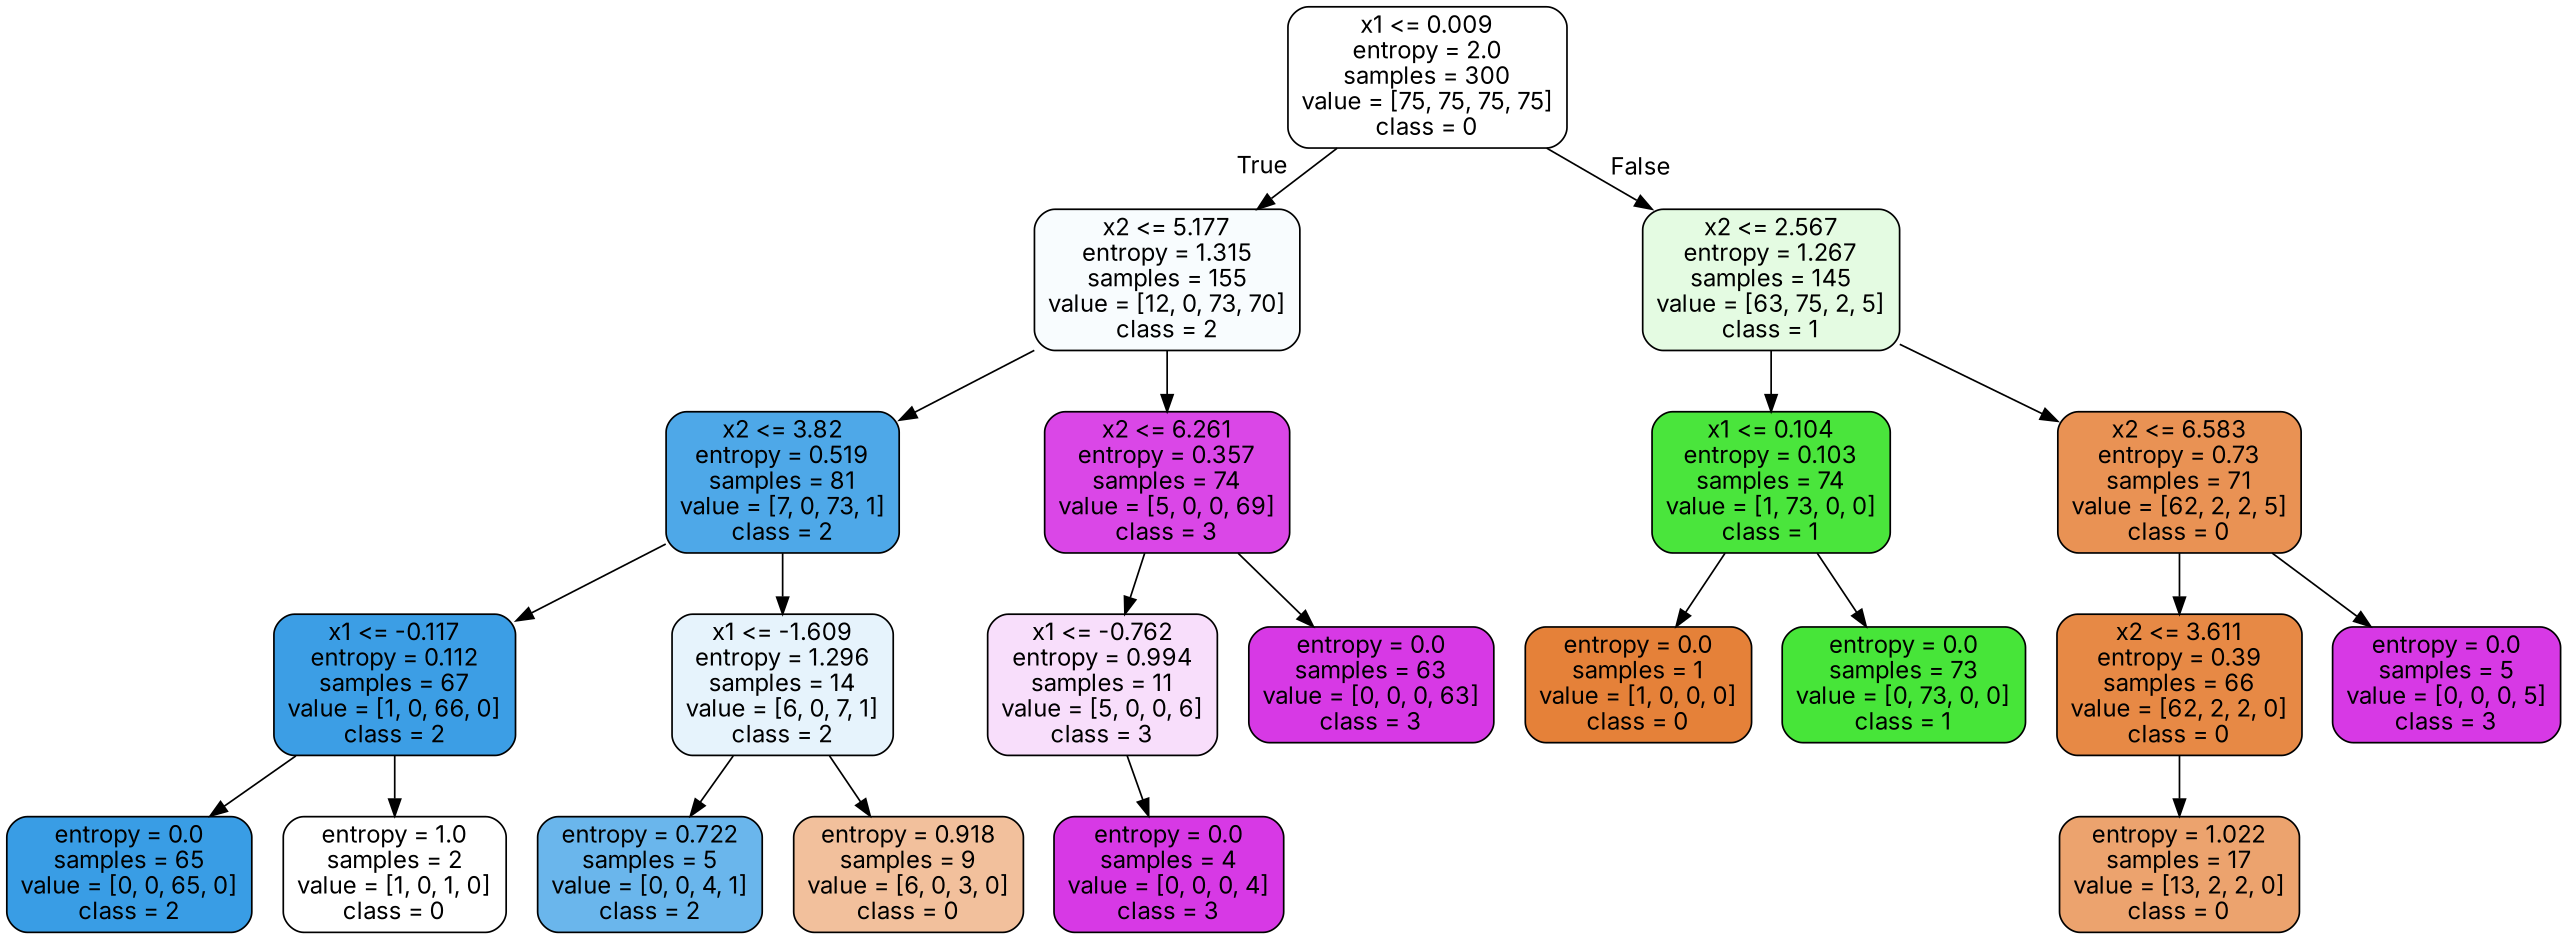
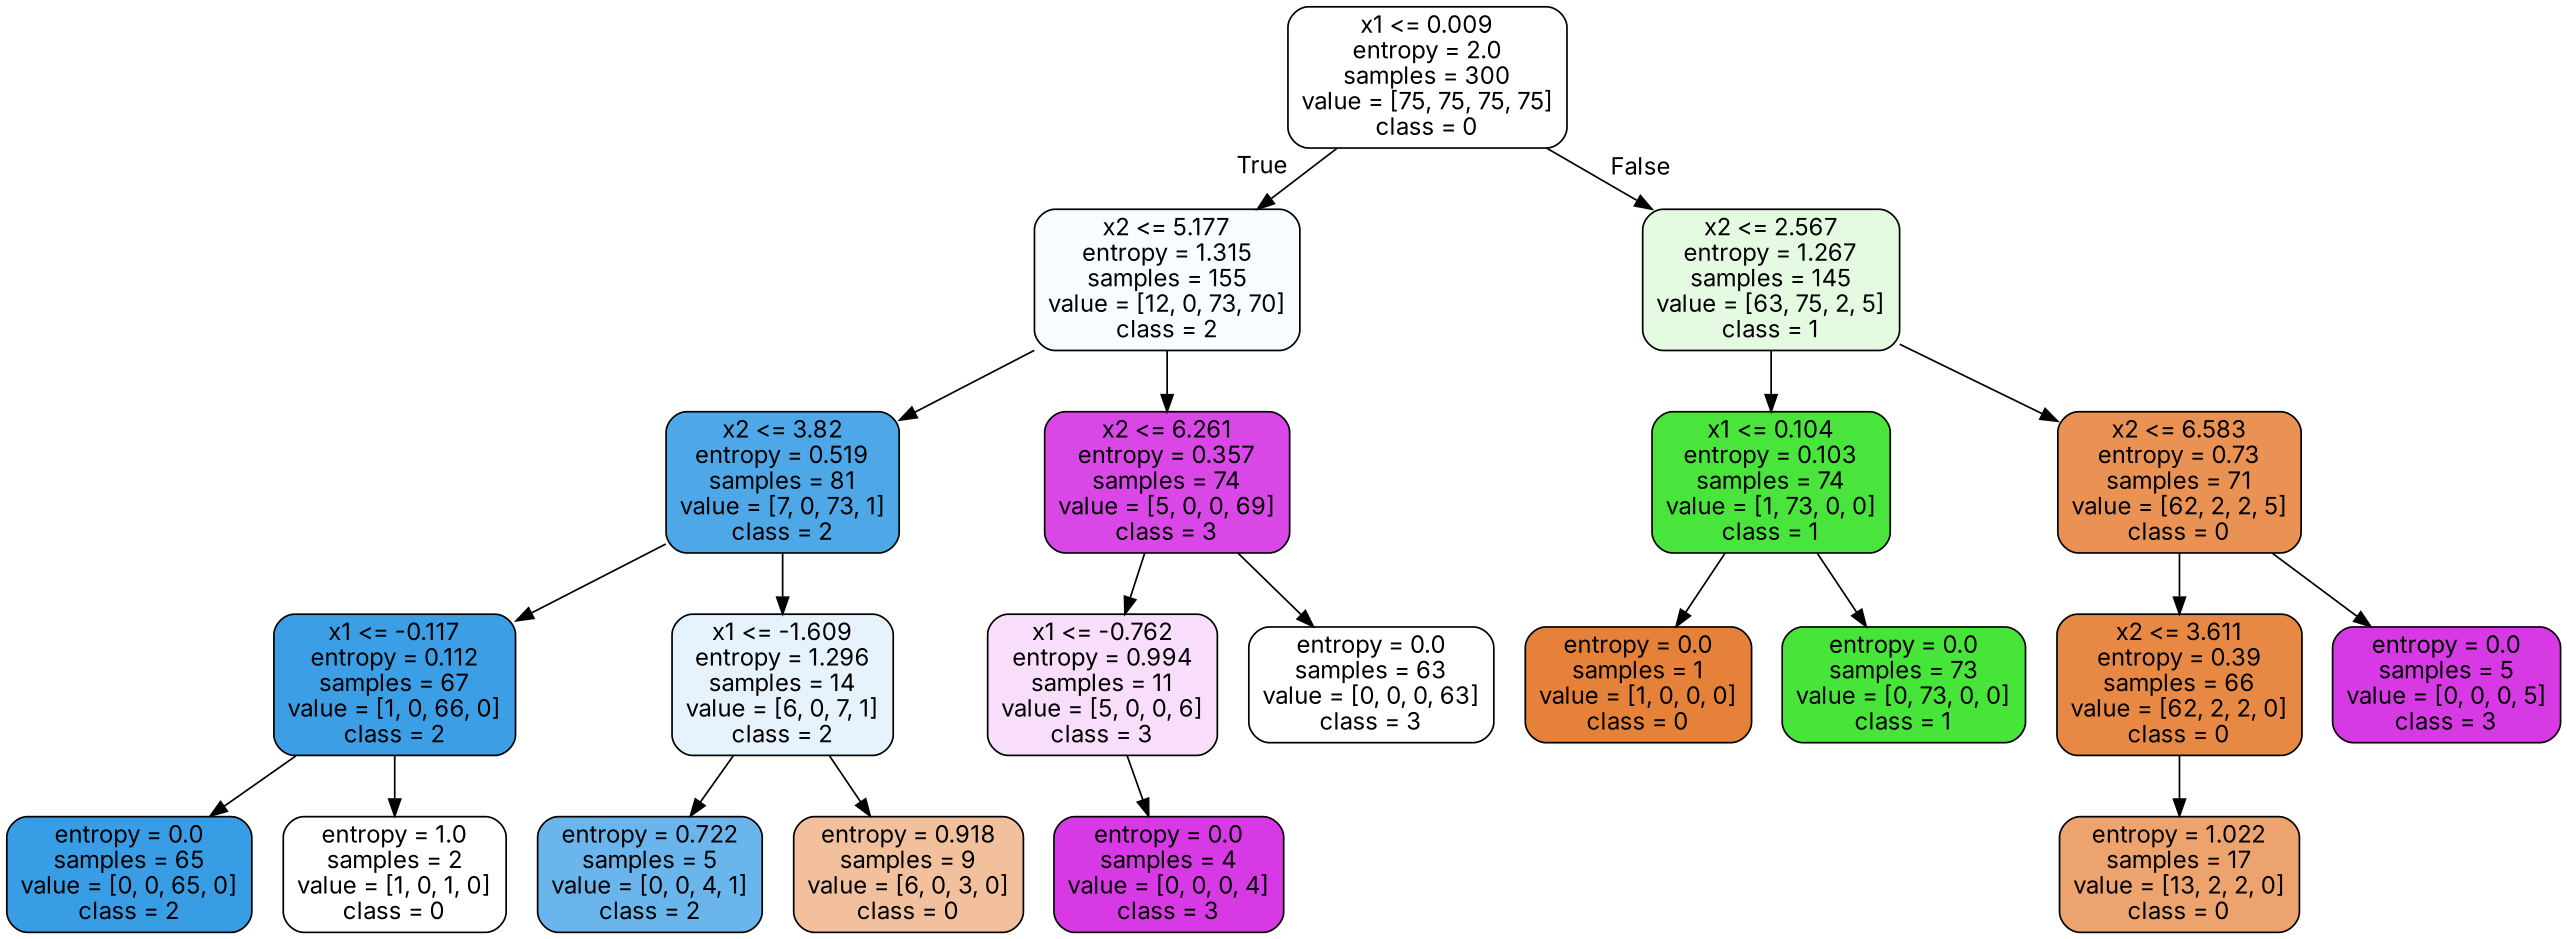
(1371, 685) -> (1371, 685)
